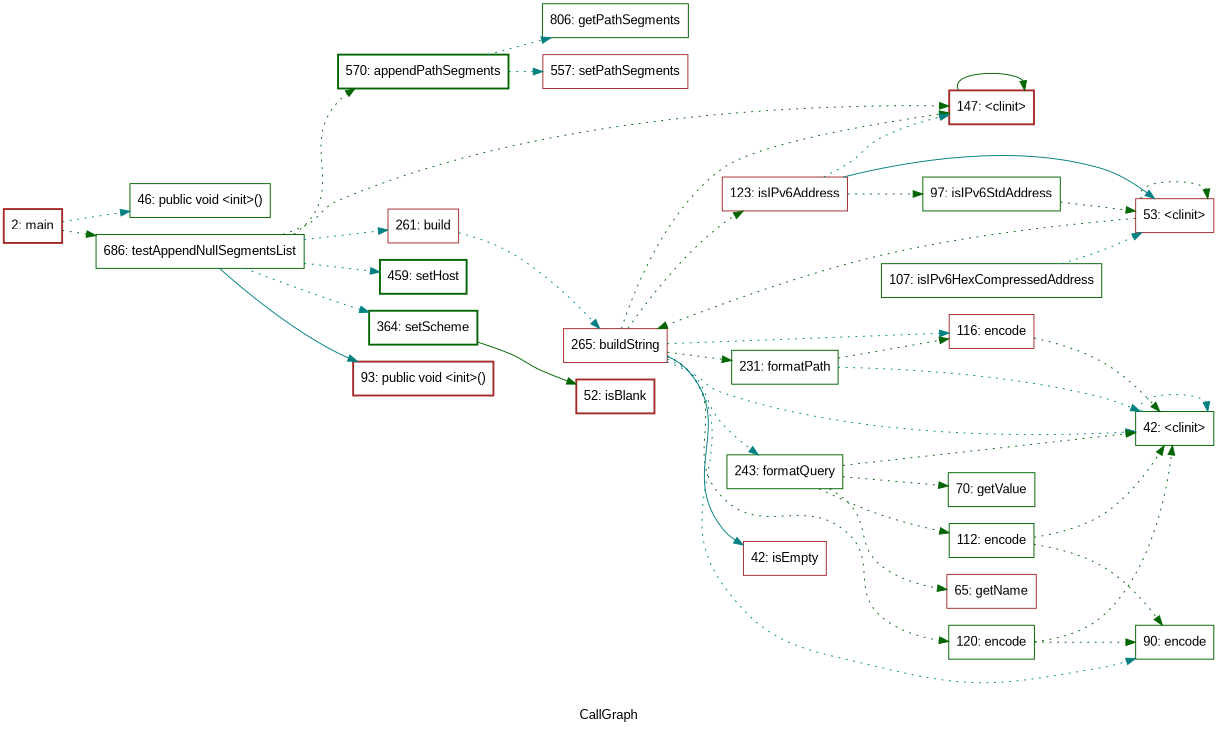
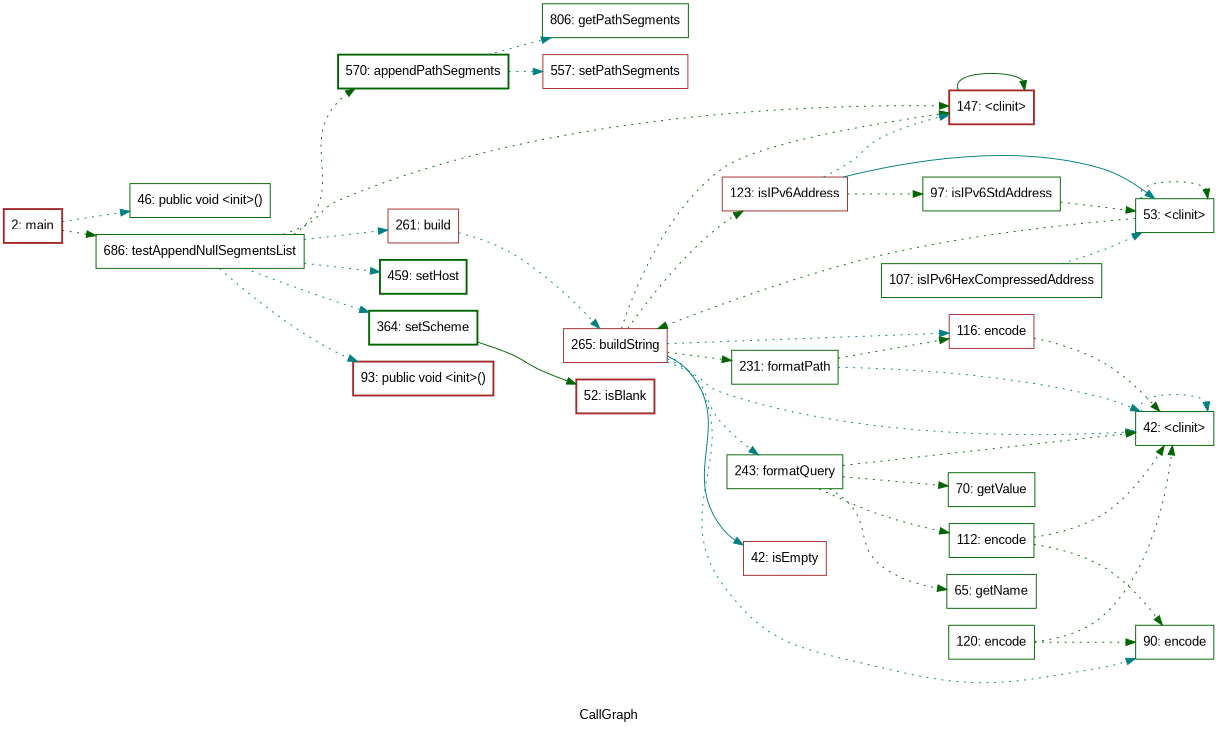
(1175, 216) -> (1175, 216)
(281, 318) -> (281, 318)
(782, 516) -> none
(992, 591) -> (992, 591)
